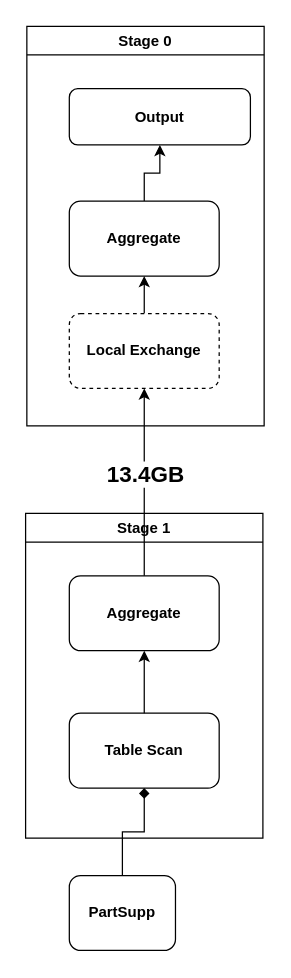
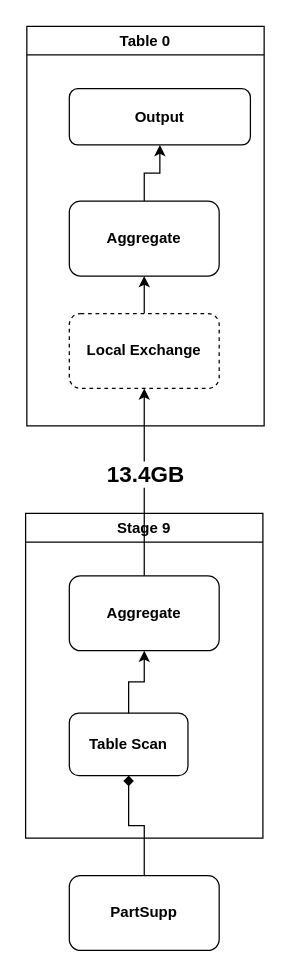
(146, 41) -> (146, 41)
(144, 528) -> (144, 528)
(144, 751) -> (129, 744)
(123, 913) -> (144, 913)
